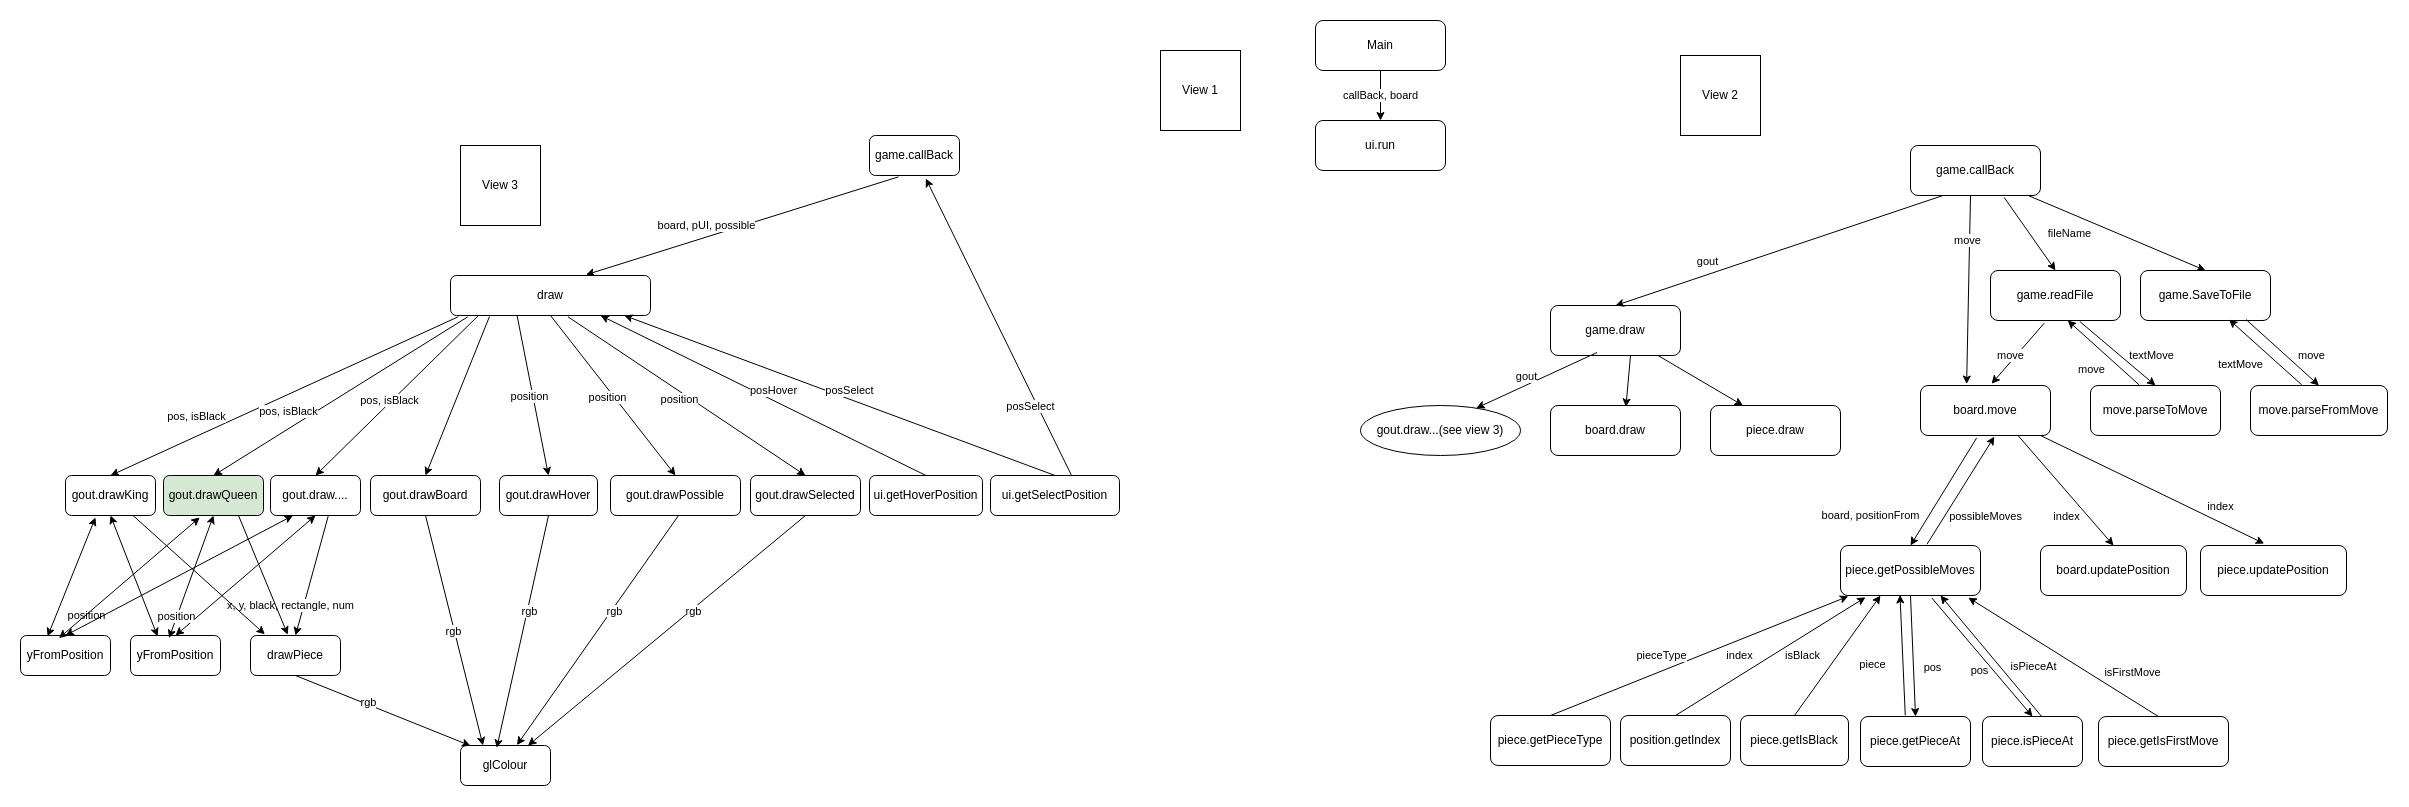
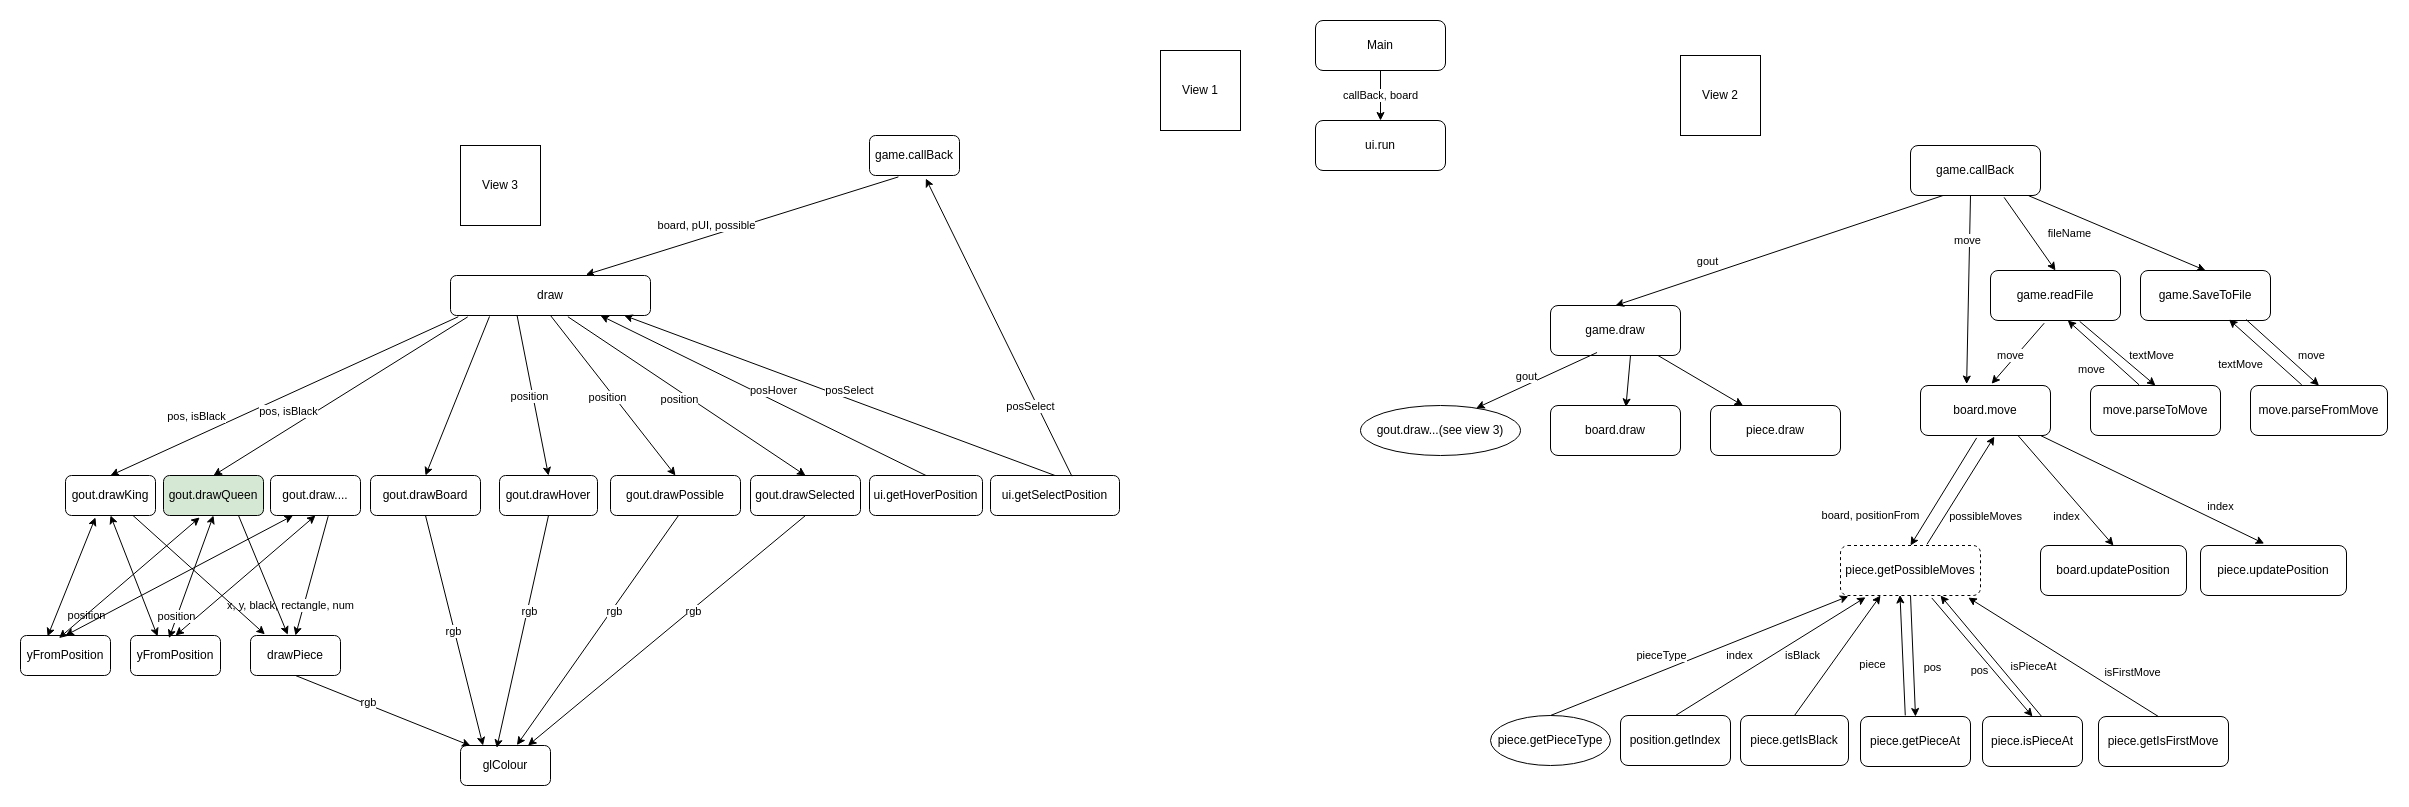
(399, 394) -> none
(1911, 571) -> (1911, 571)
(1551, 741) -> (1551, 741)
